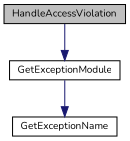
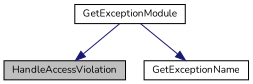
(65, 37) -> (101, 39)
